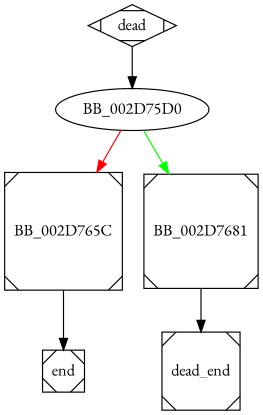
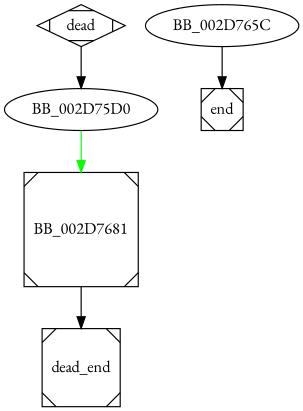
(112, 146) -> none
(64, 231) -> (222, 26)
